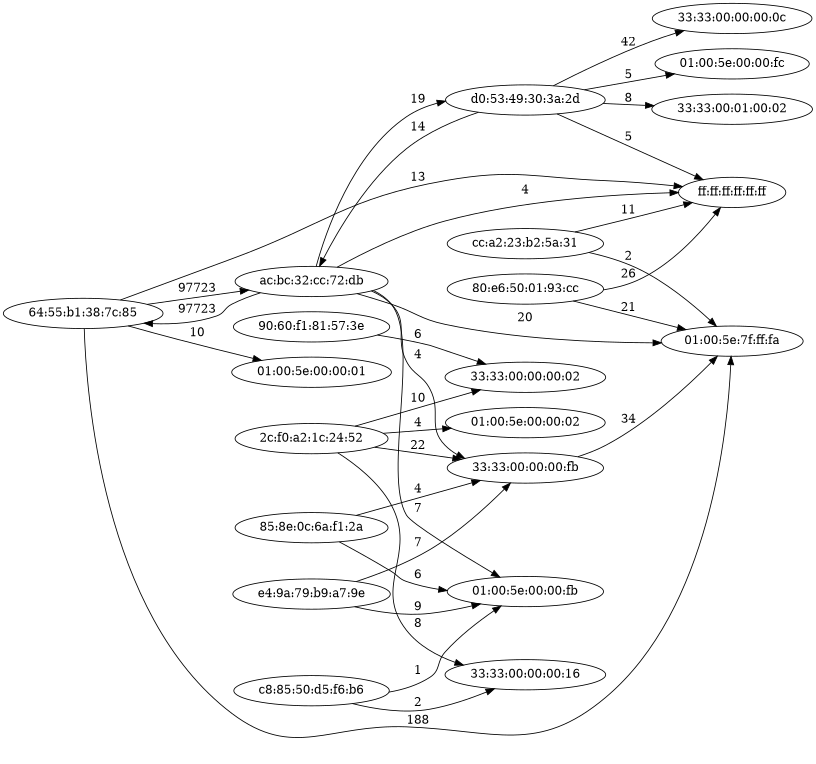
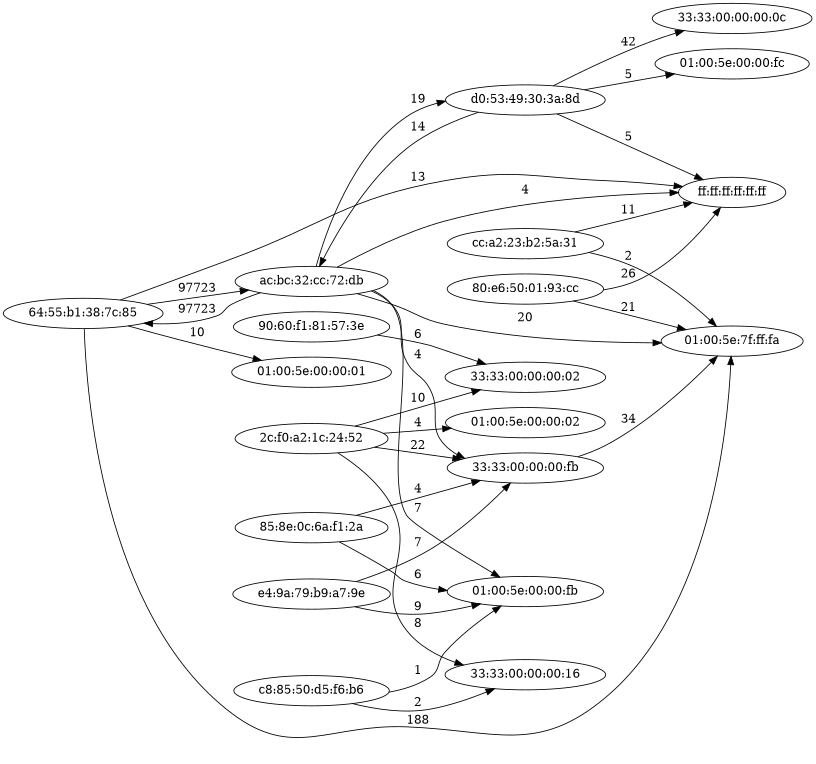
(525, 100) -> (525, 100)
(732, 109) -> none
